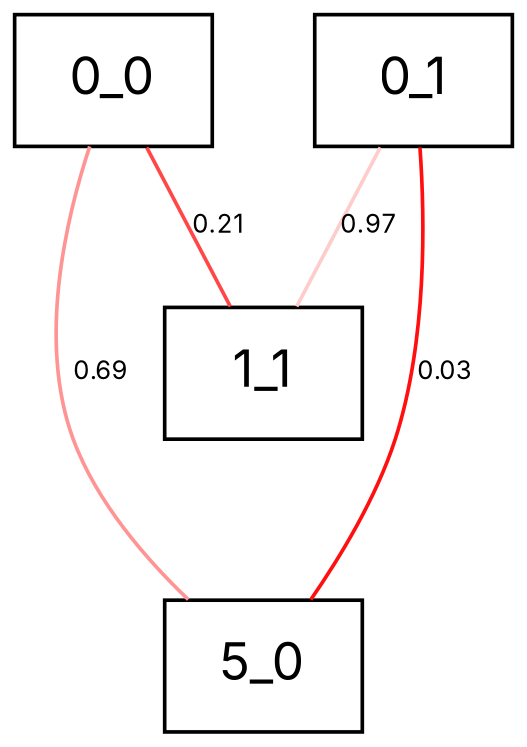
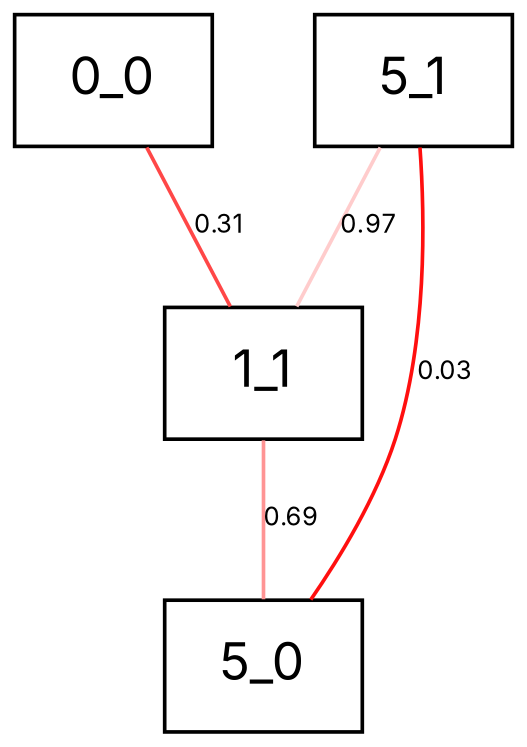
(414, 81) -> (414, 81)
(220, 227) -> (220, 227)
(61, 391) -> (264, 520)
